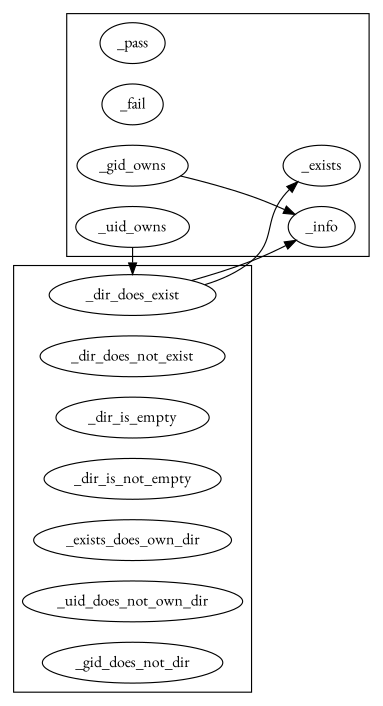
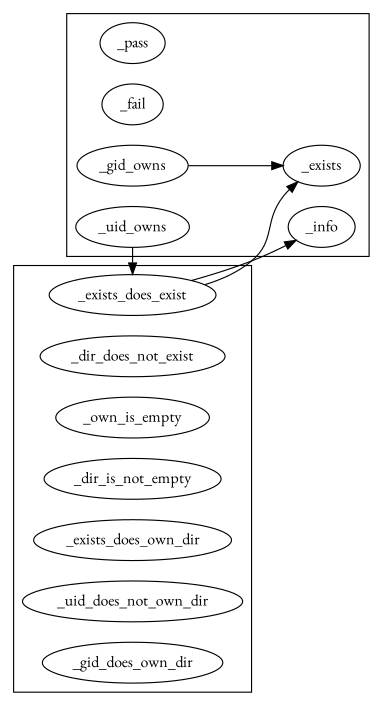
(233, 190) -> (230, 166)
(133, 295) -> (133, 295)
(133, 418) -> (133, 418)
(133, 663) -> (133, 663)
